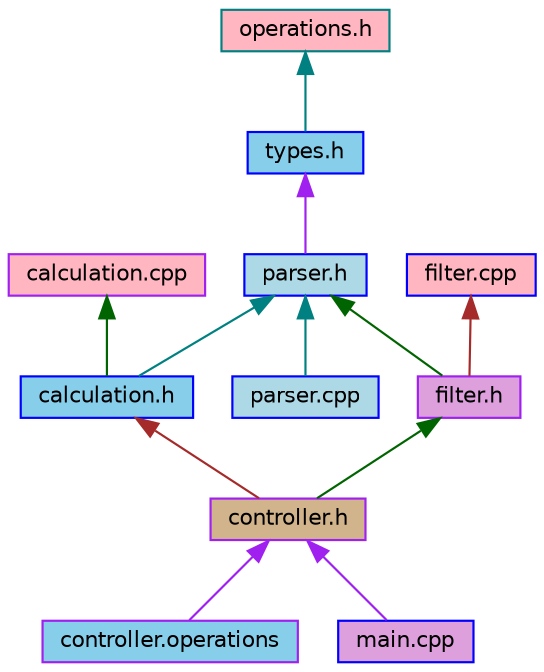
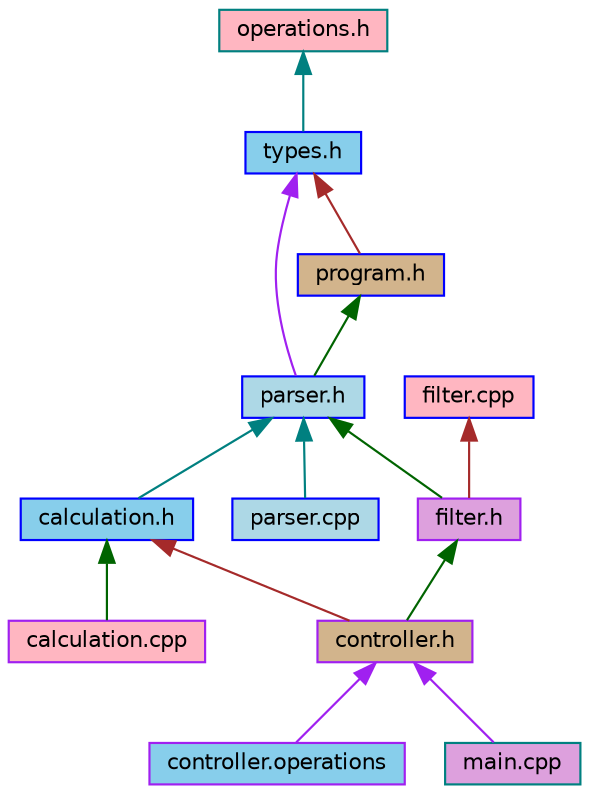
none -> (371, 275)
(107, 347) -> (107, 592)
(406, 641) -> (513, 764)
